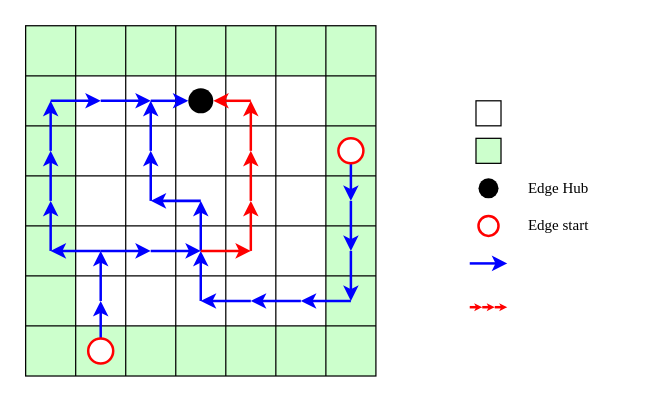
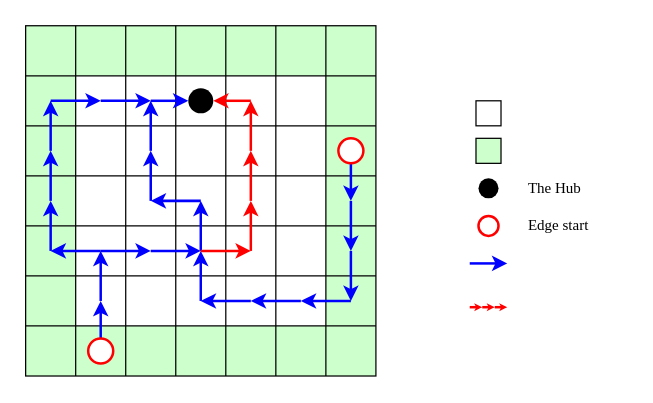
(560, 188) -> (556, 188)
